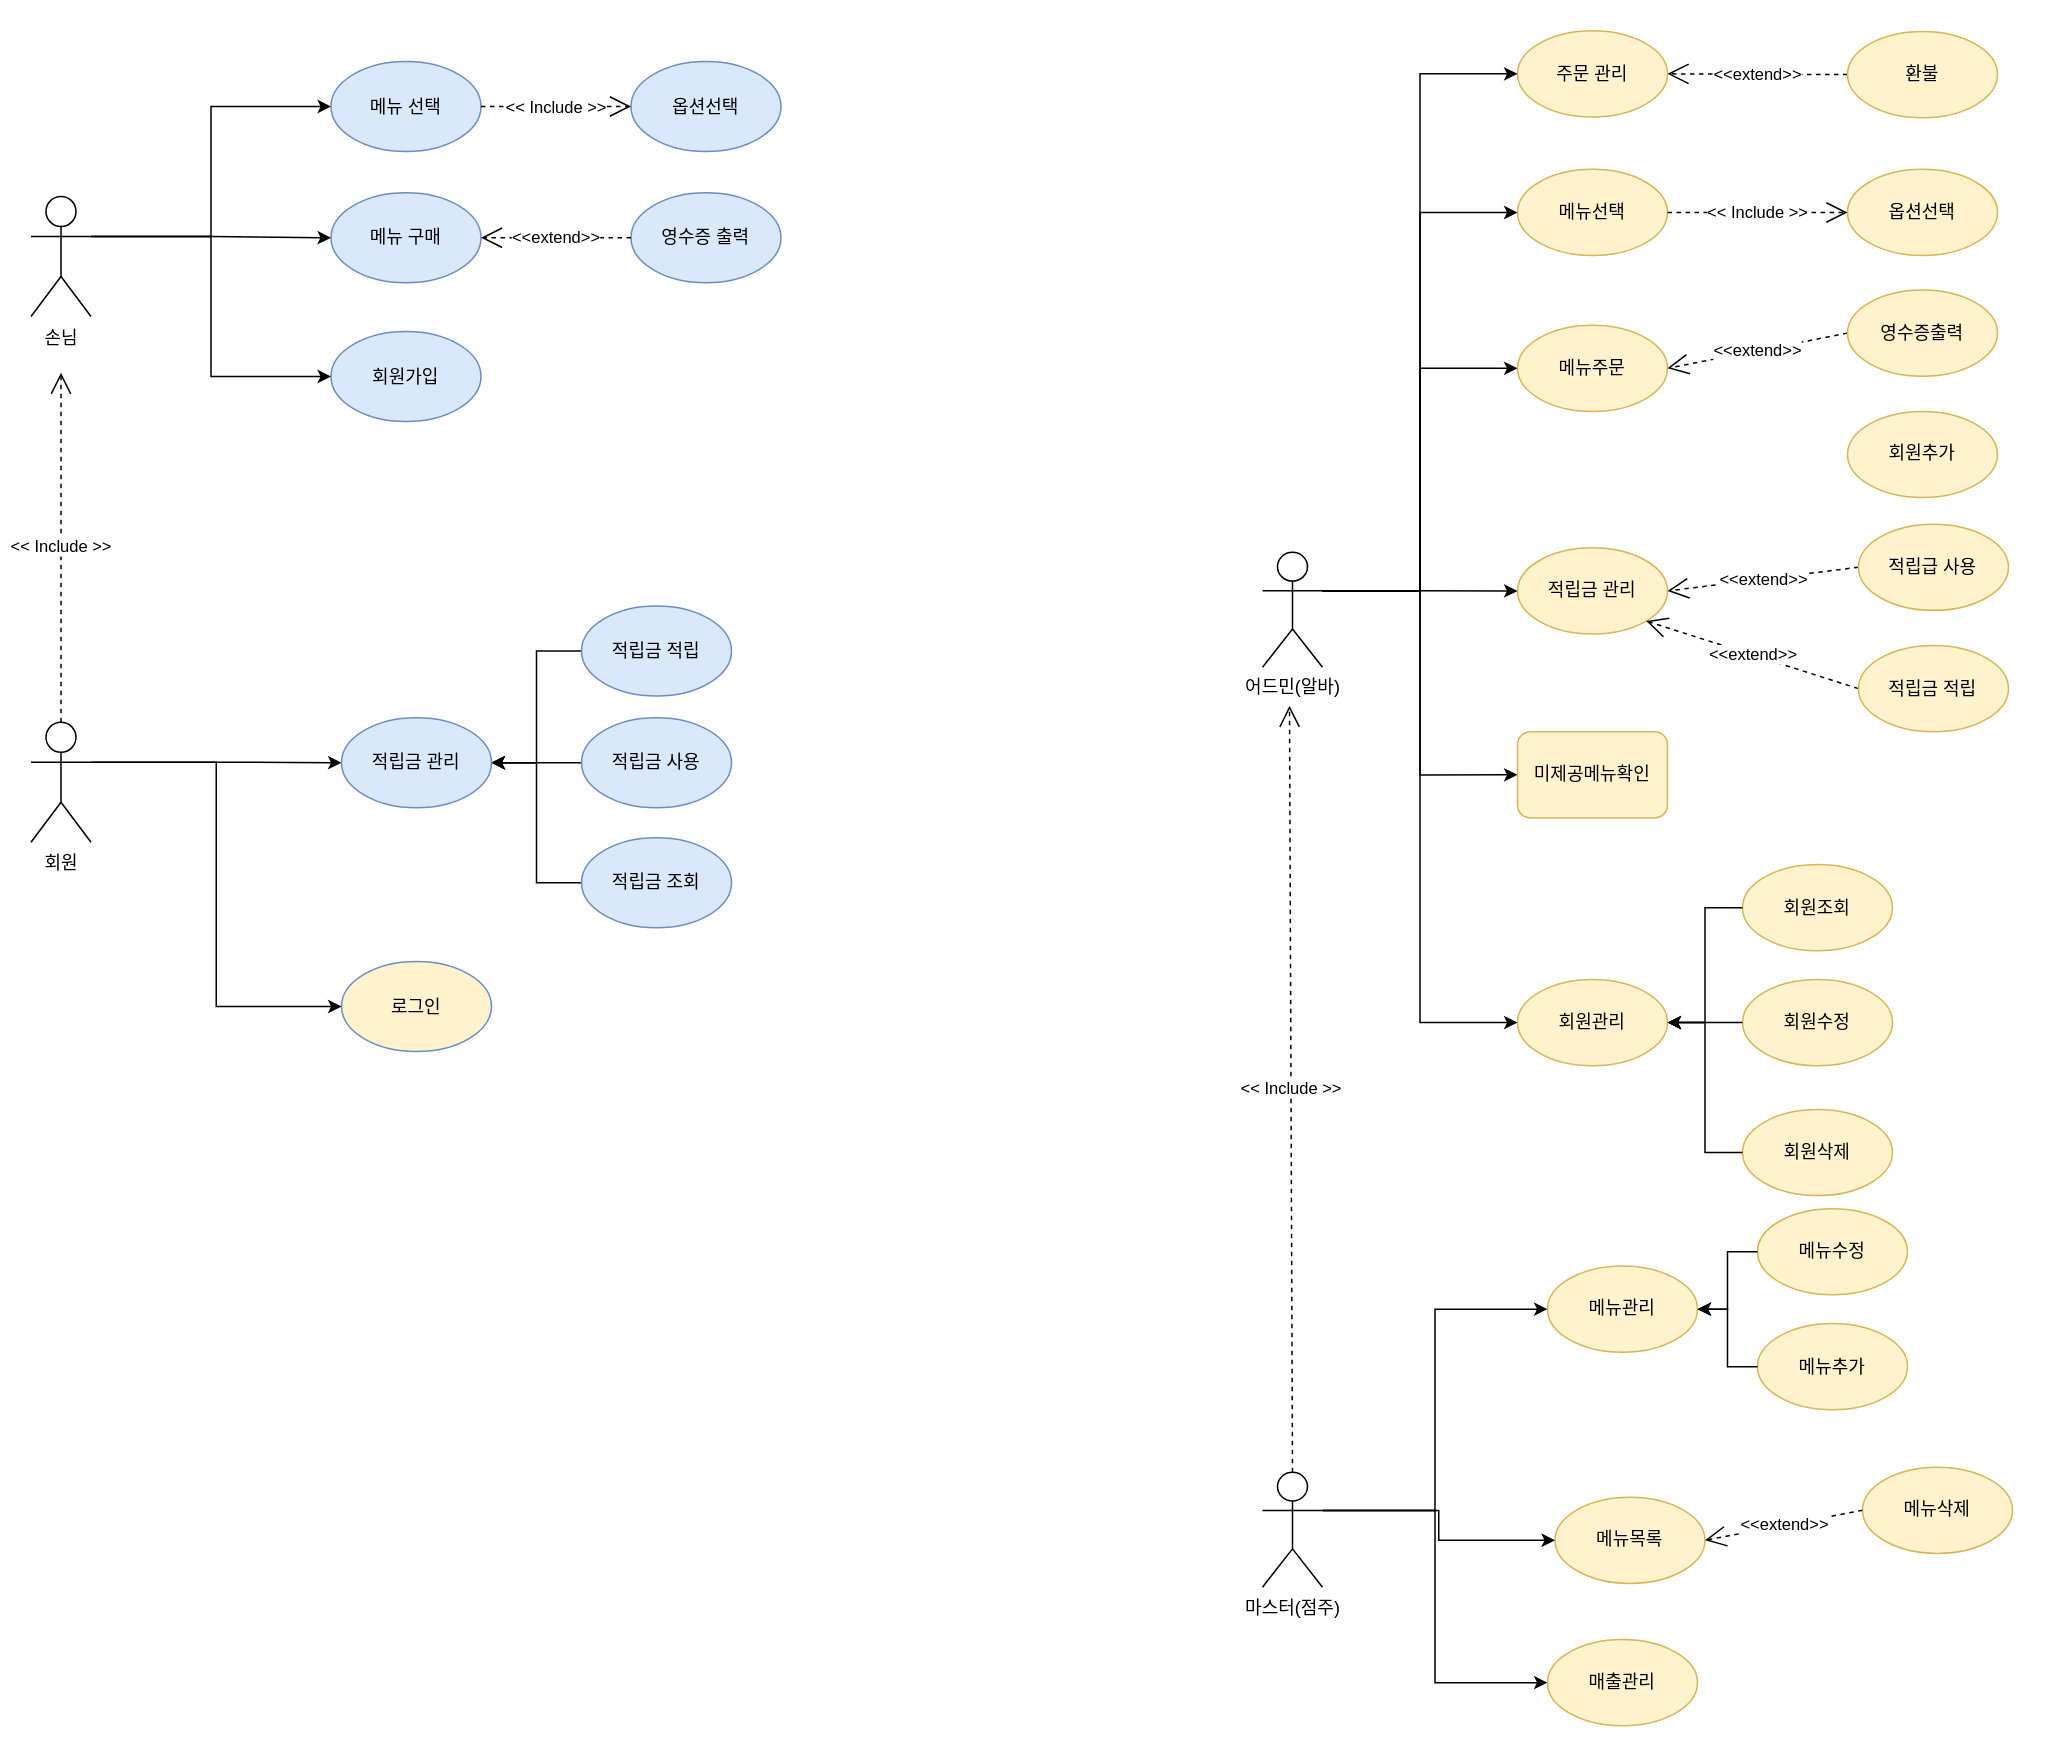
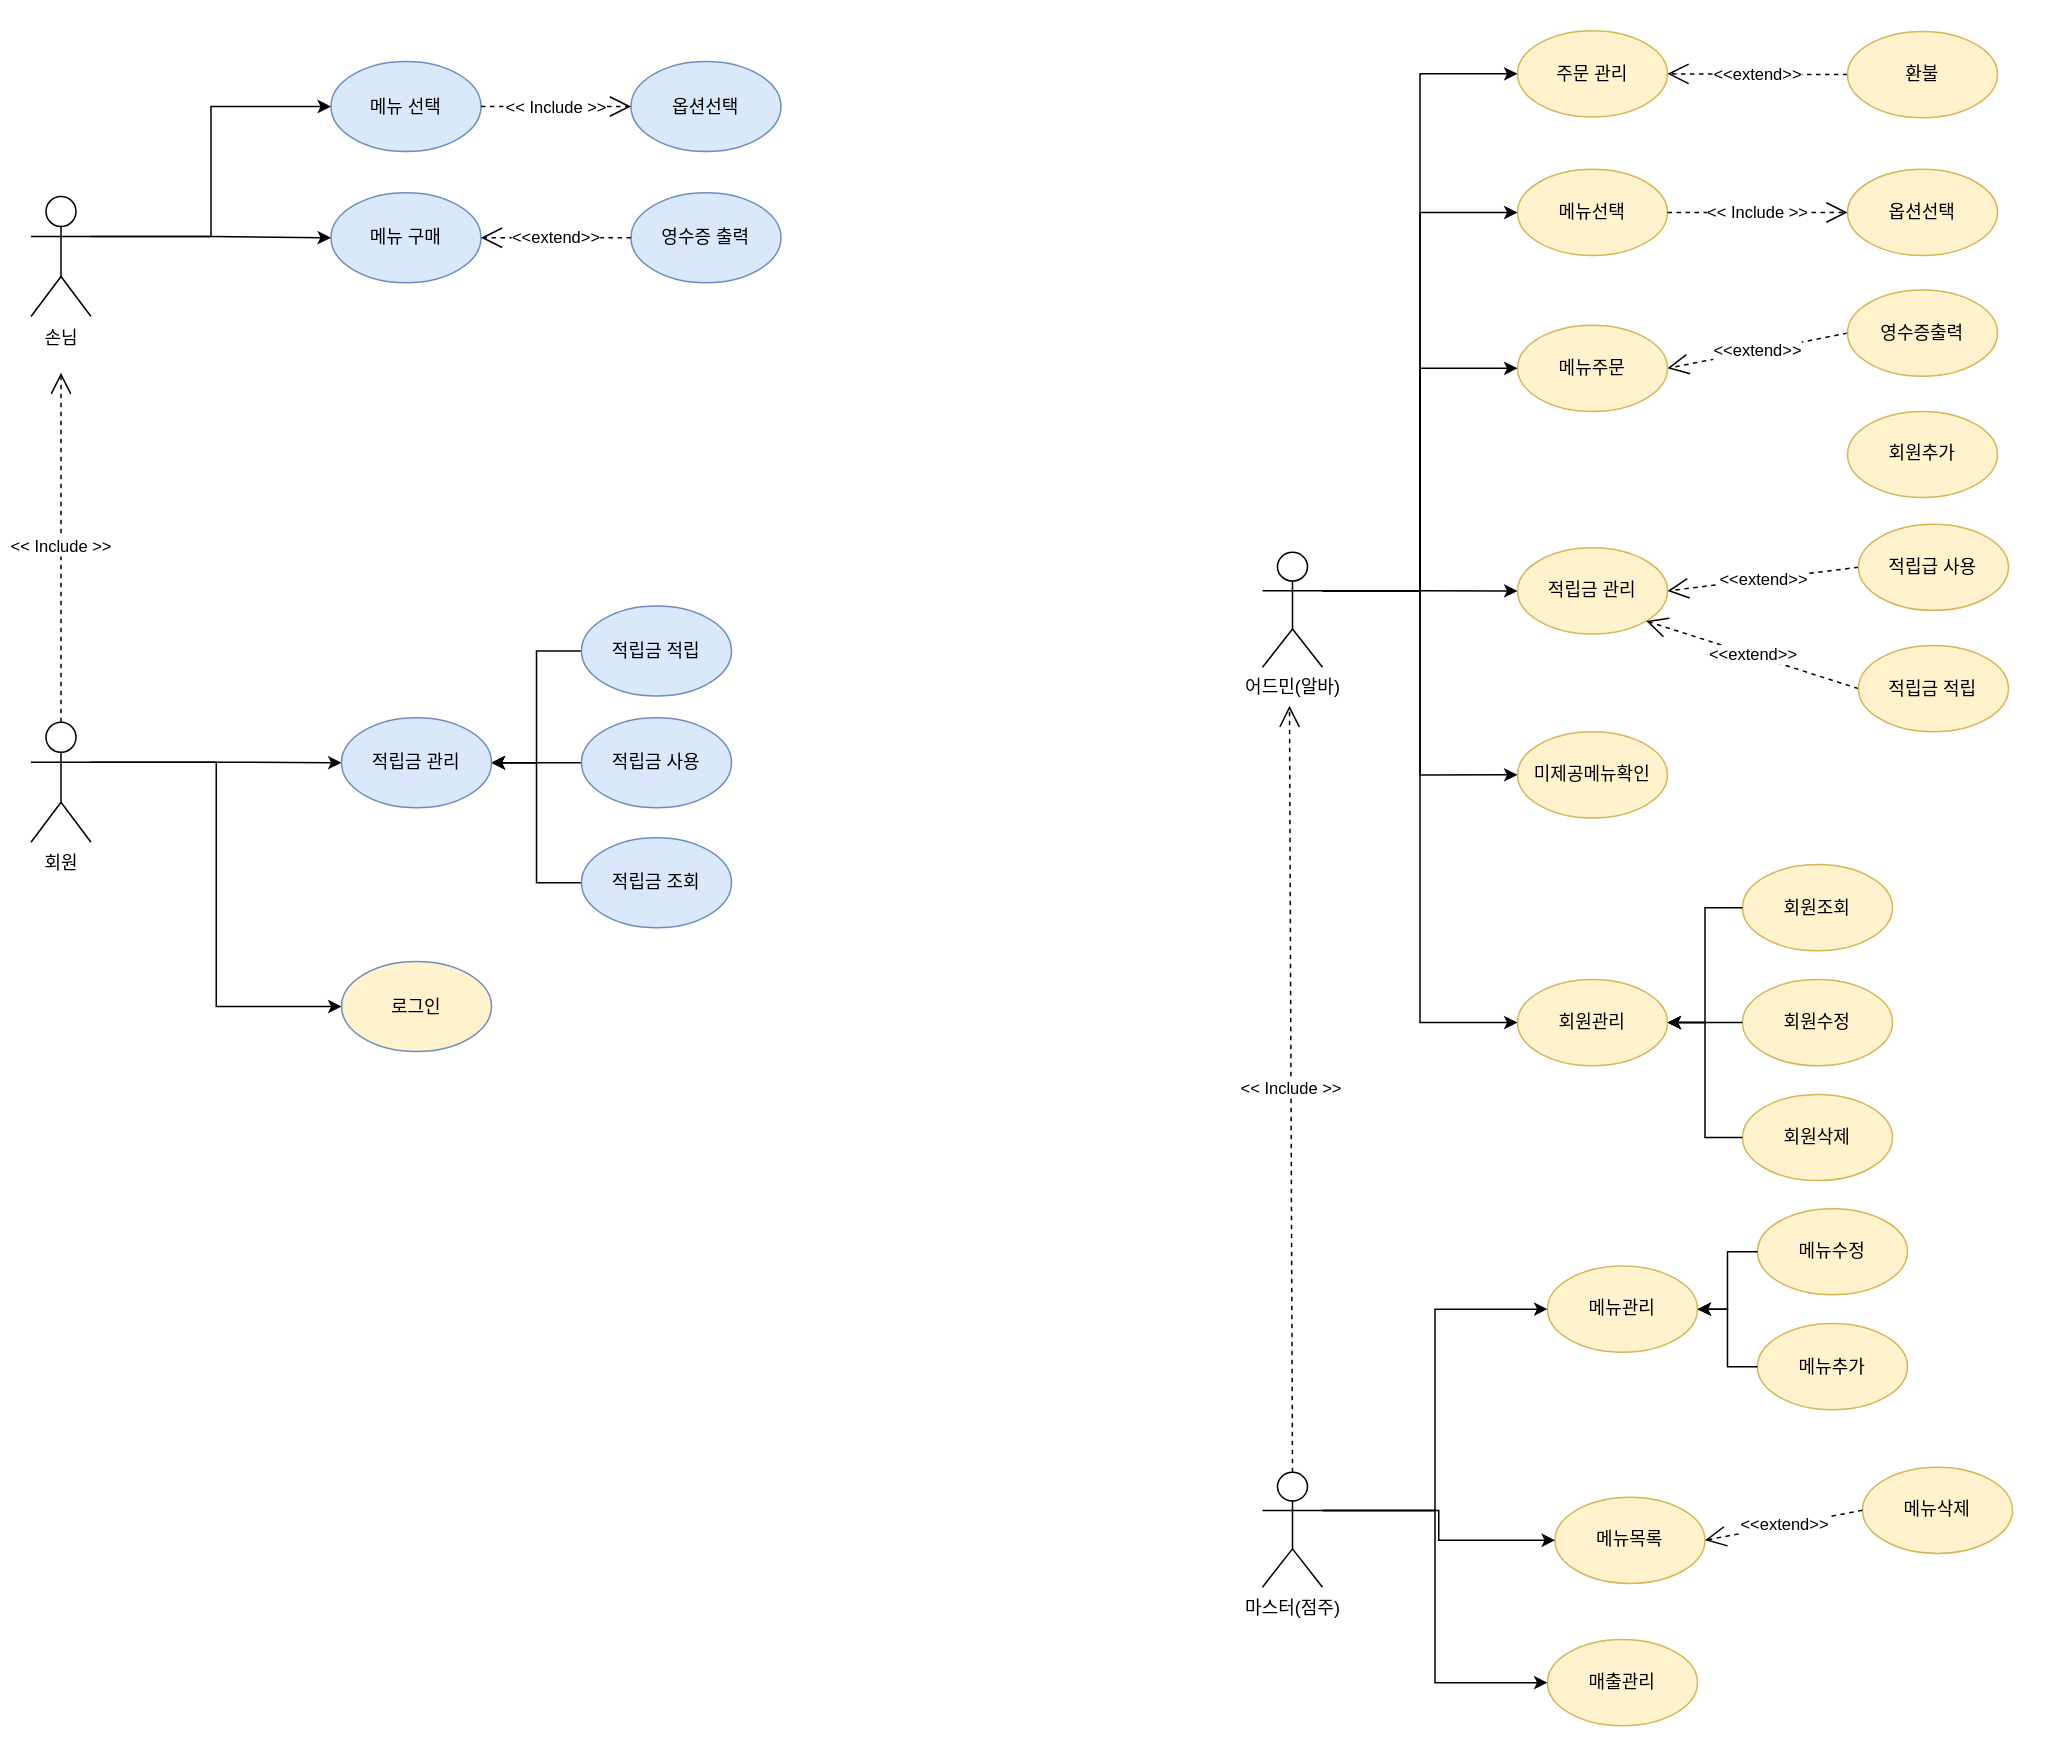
(211, 362) -> none
(406, 377) -> none
(1592, 775) -> (1592, 775)
(1817, 1153) -> (1817, 1138)
